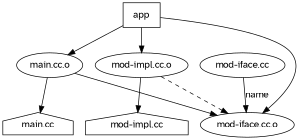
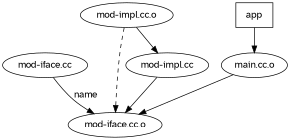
(260, 36) -> (144, 92)
(142, 37) -> none
(38, 125) -> none
(137, 125) -> (167, 65)
